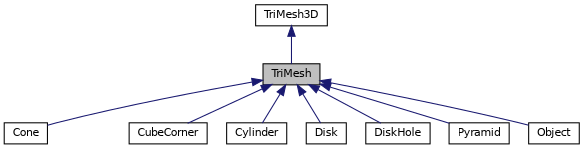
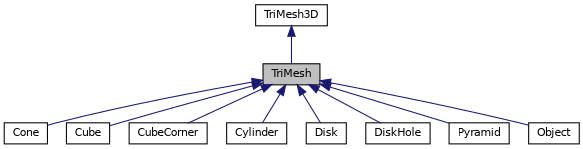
none -> (88, 133)
